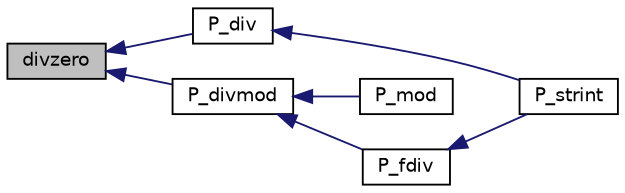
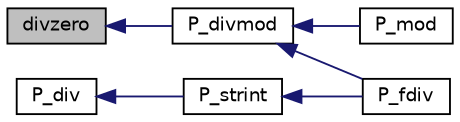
(159, 41) -> none
(496, 128) -> (332, 96)
